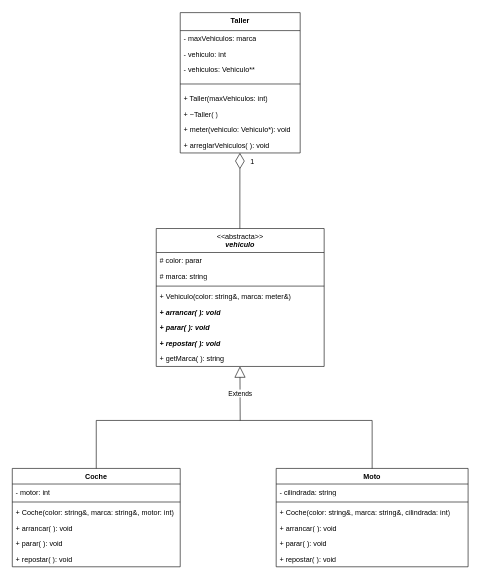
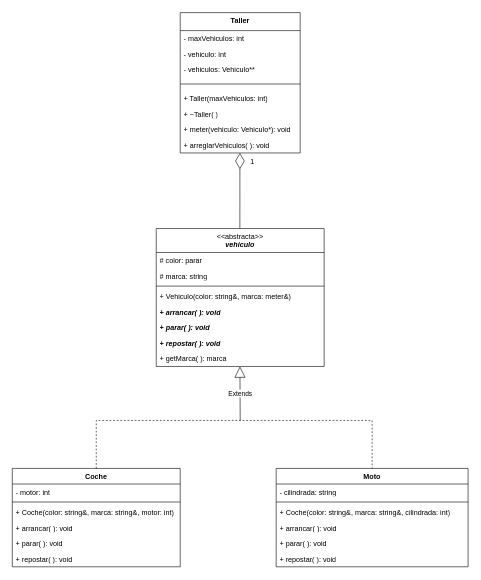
(222, 39) -> (217, 39)
(198, 359) -> (196, 359)
(234, 420) -> (234, 420)
